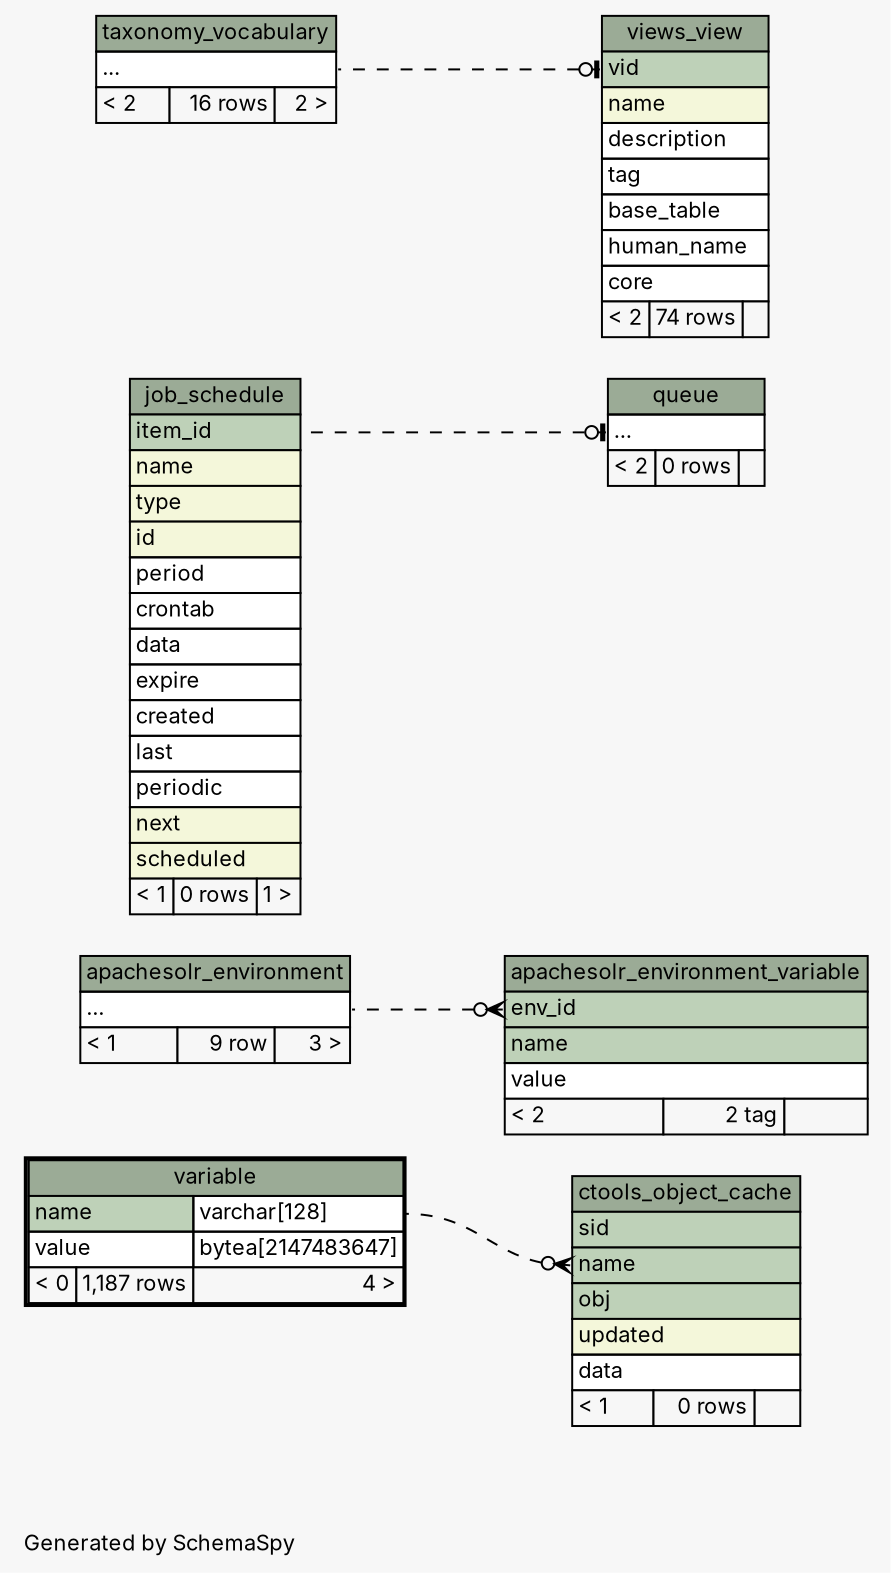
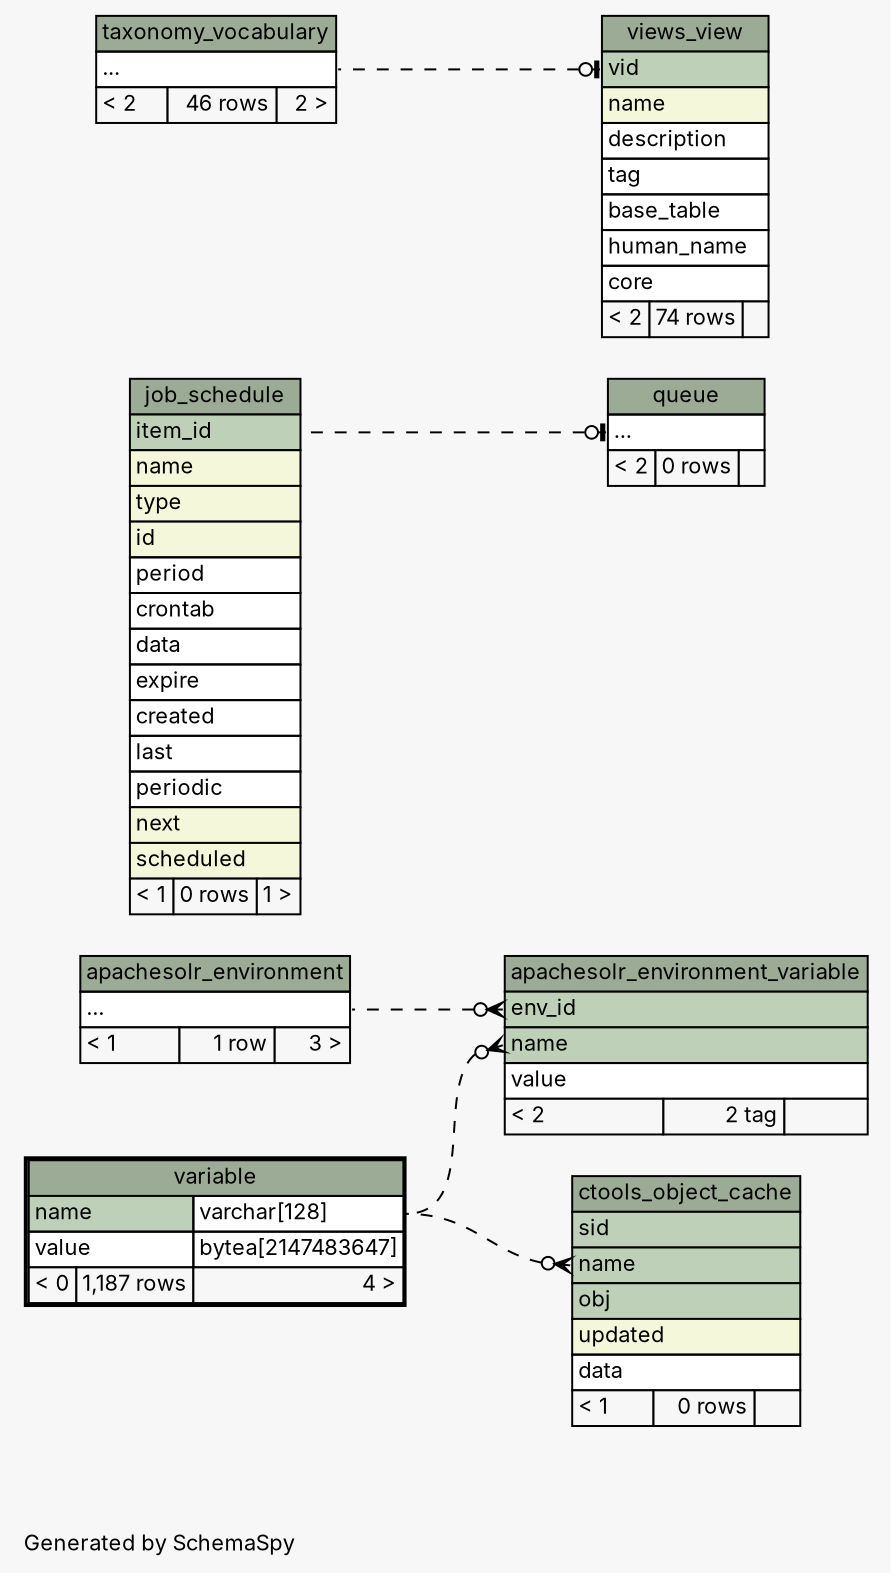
(229, 104) -> (228, 104)
(239, 1044) -> (241, 1044)
none -> (453, 1144)
